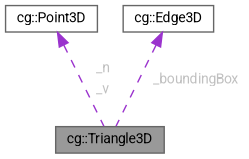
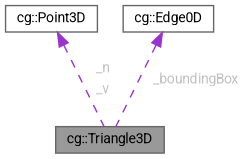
(168, 19) -> (168, 19)
